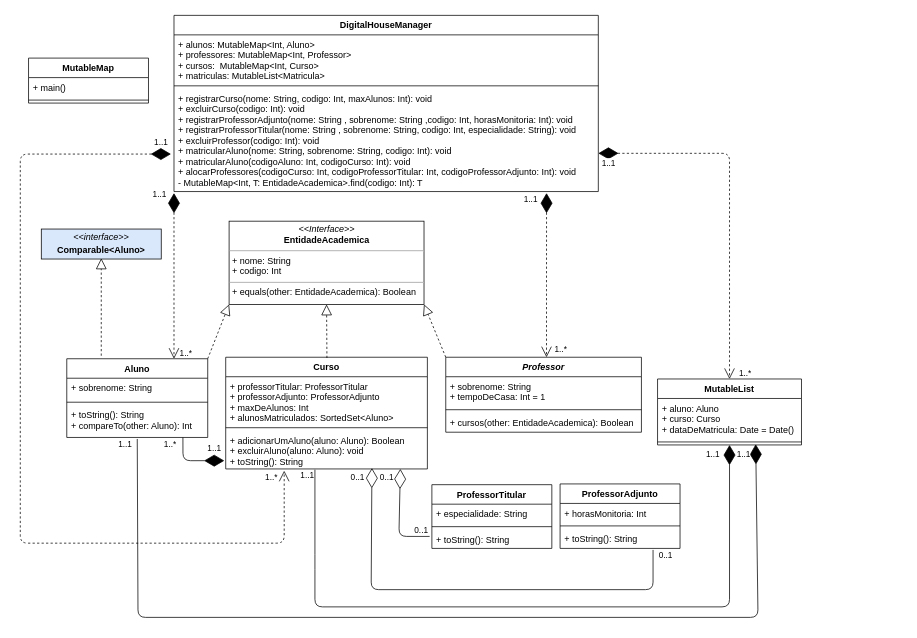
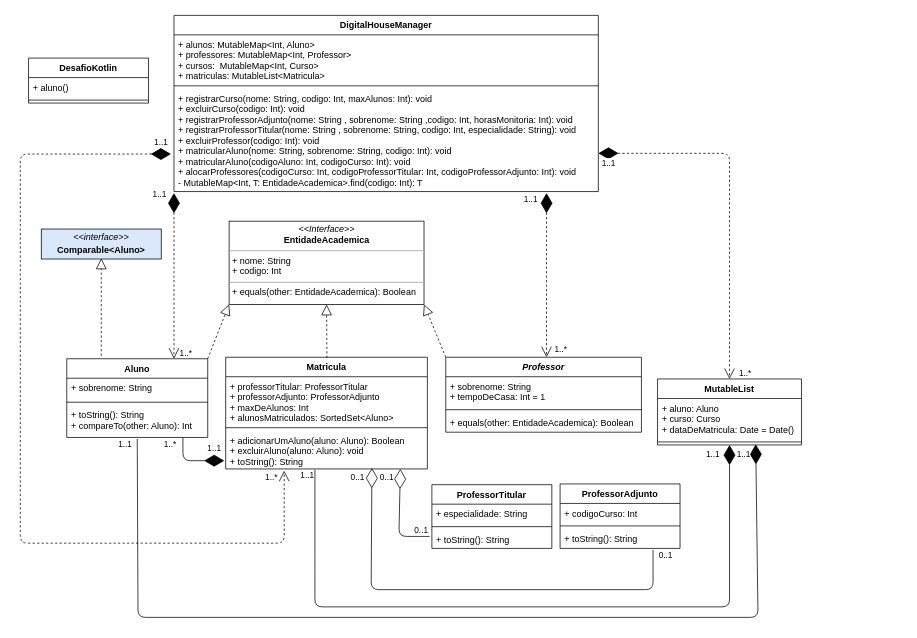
(88, 68) -> (88, 68)
(50, 88) -> (53, 88)
(326, 368) -> (326, 368)
(549, 423) -> (547, 423)
(611, 514) -> (605, 514)
